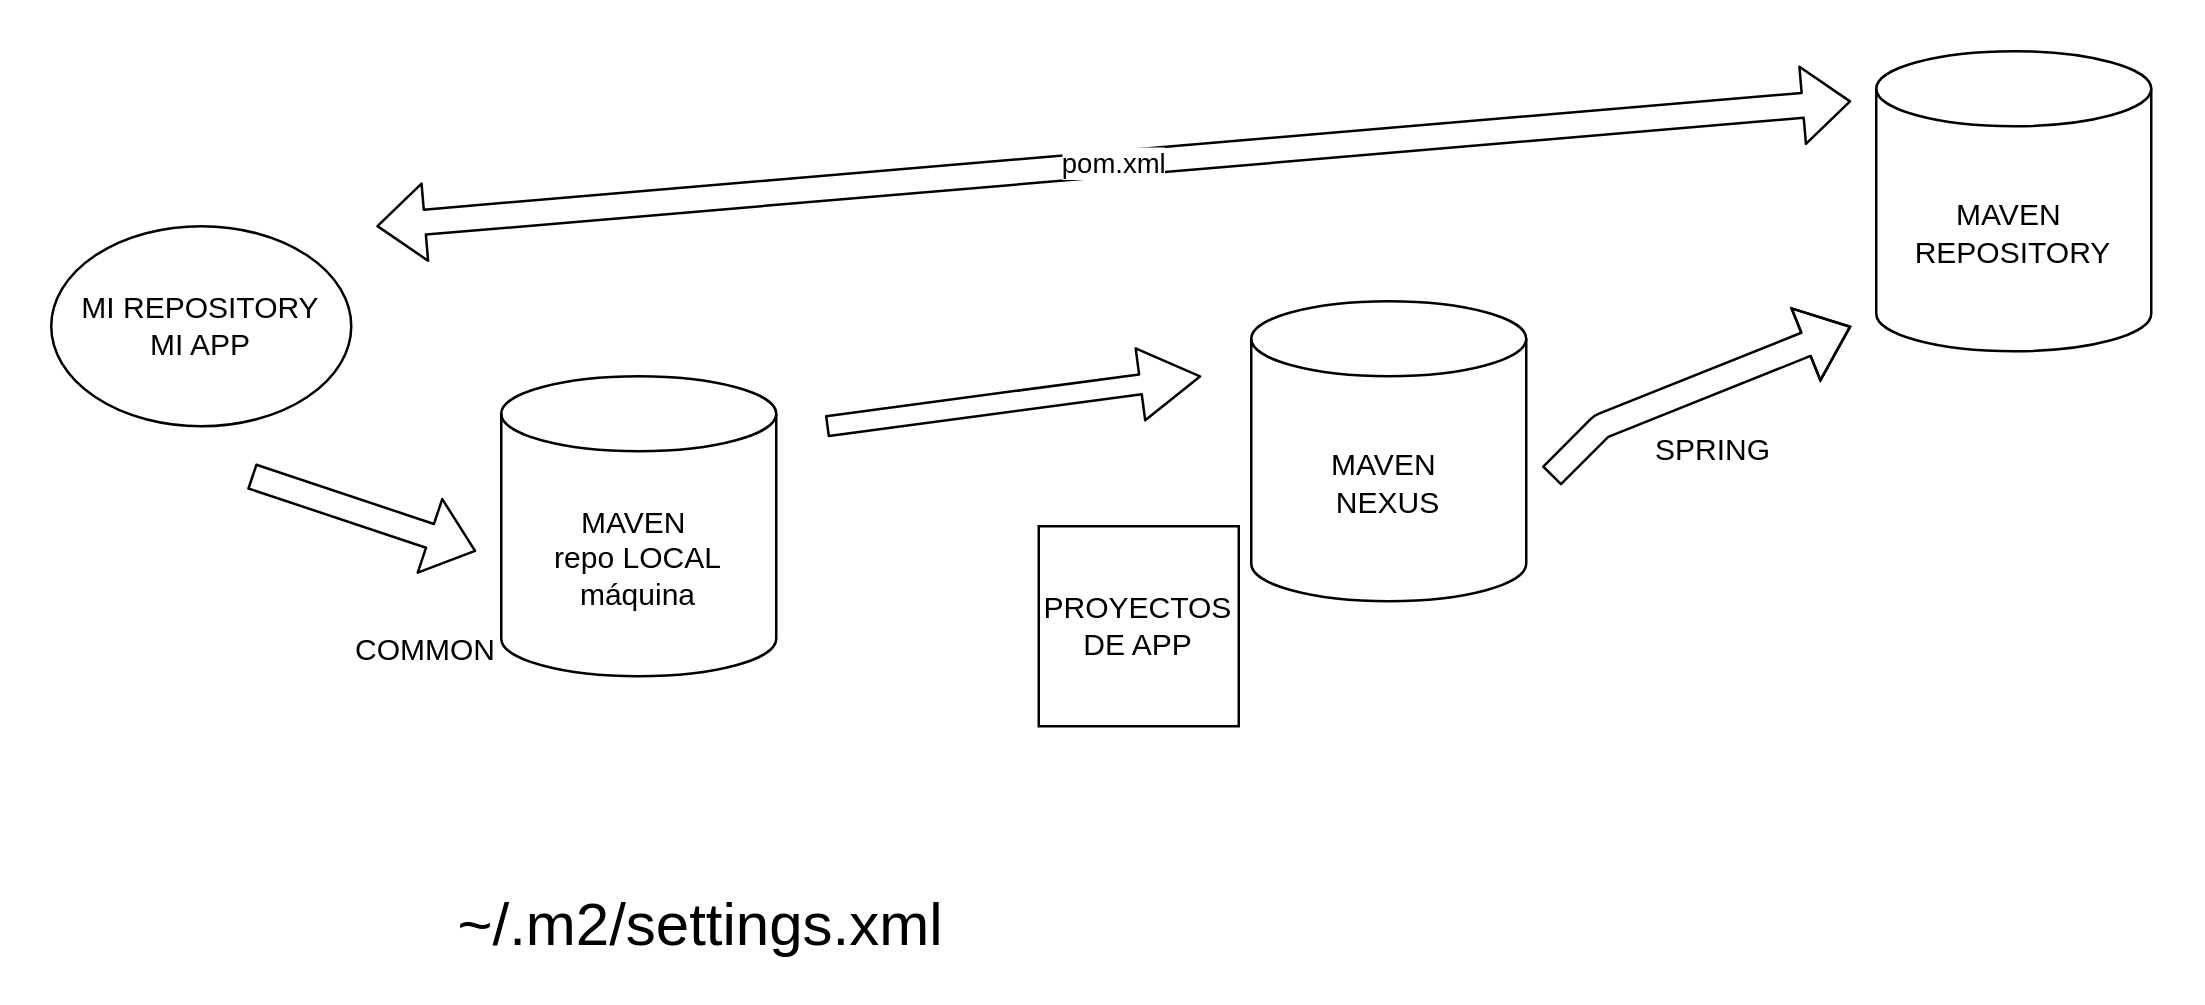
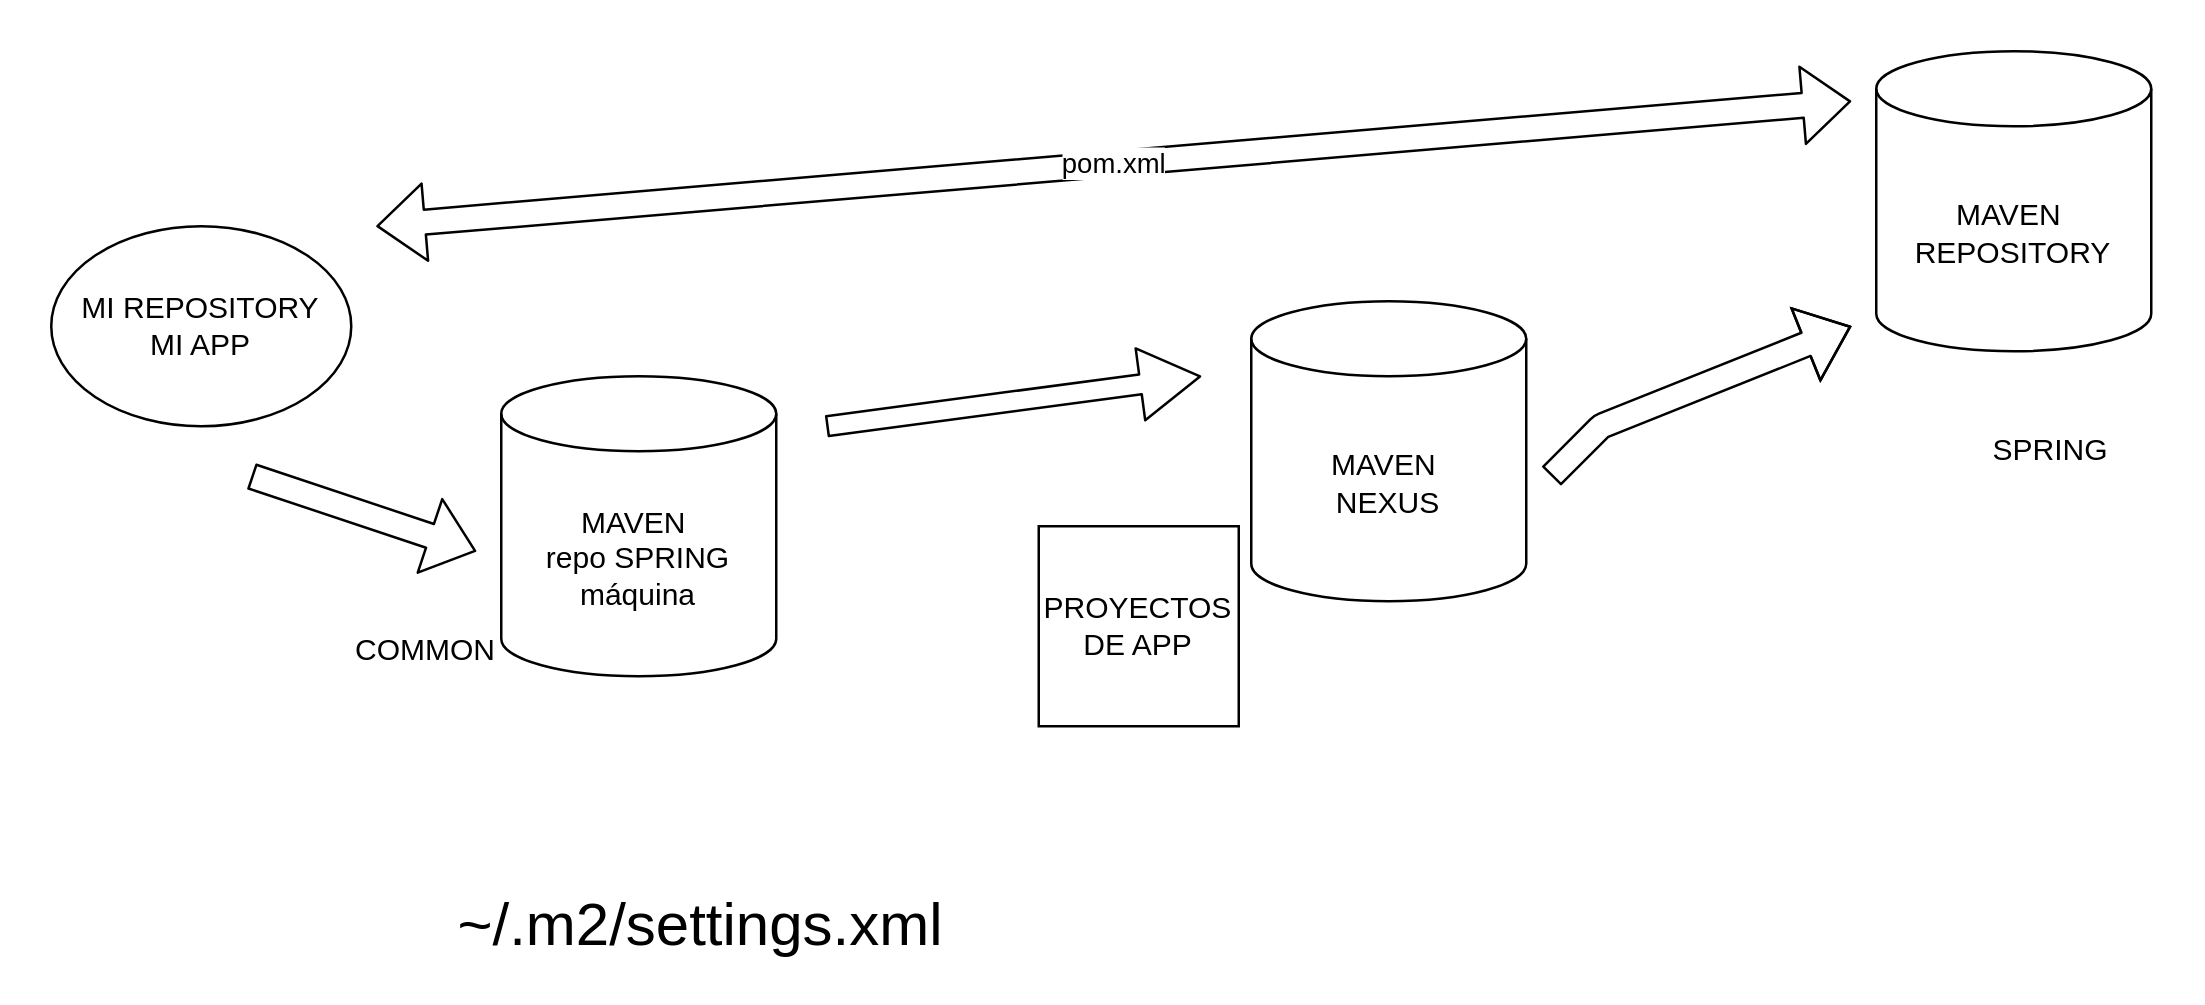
(1714, 451) -> (2051, 451)
(639, 559) -> (639, 559)
